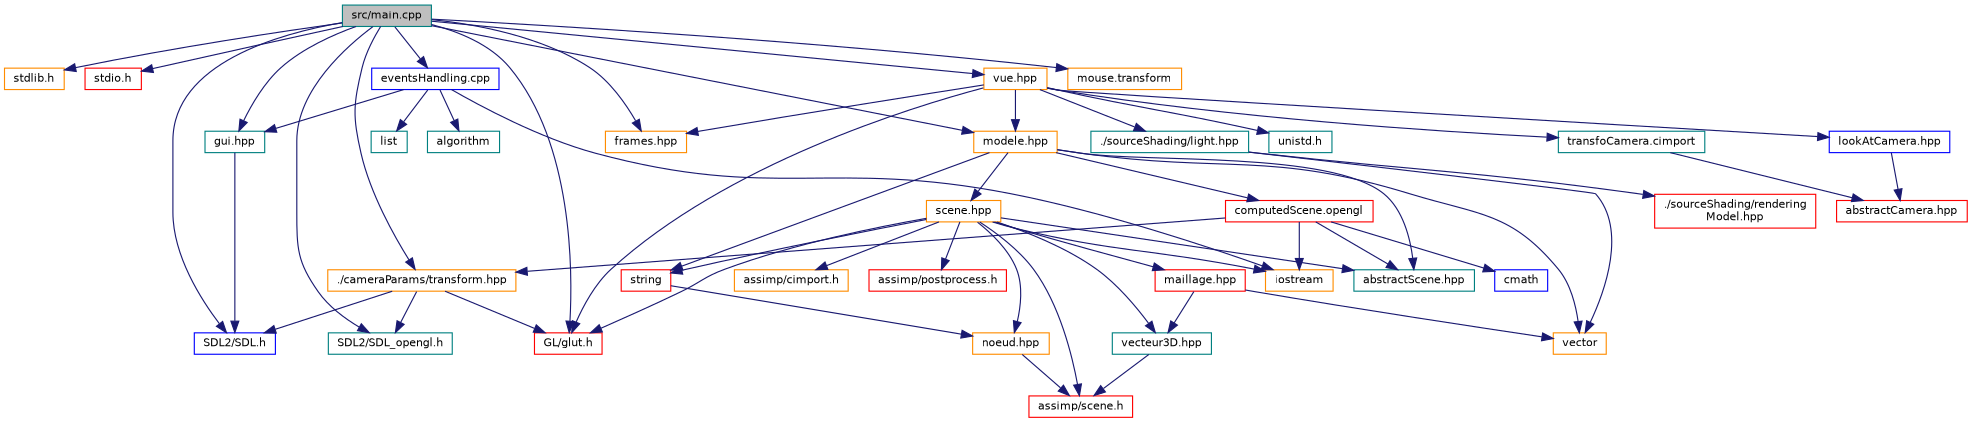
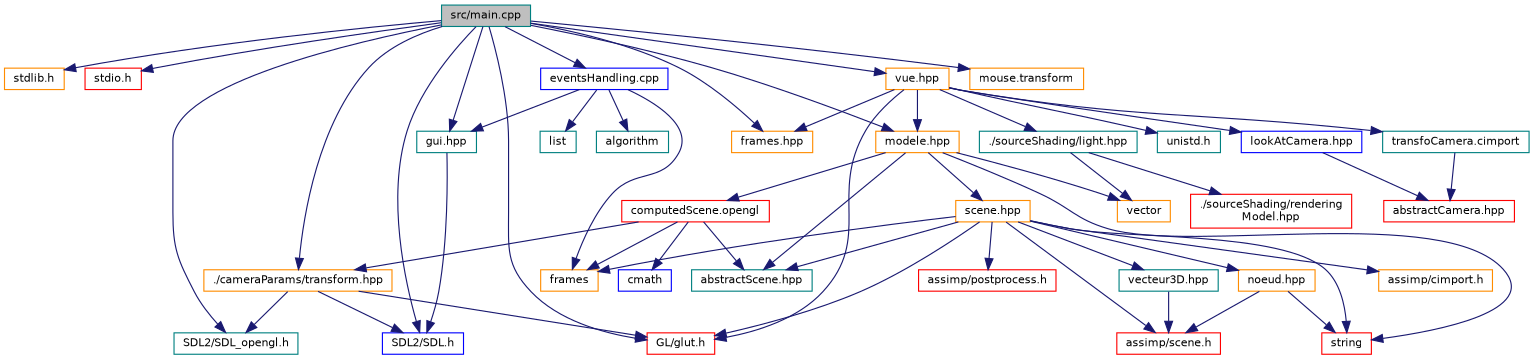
(1200, 280) -> none
(1299, 280) -> (569, 280)
(816, 310) -> (1307, 308)
